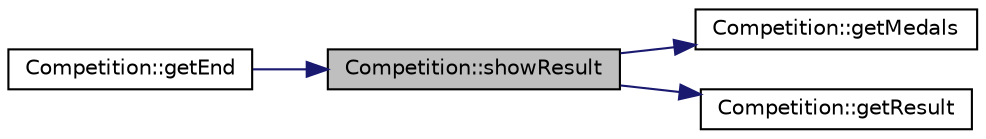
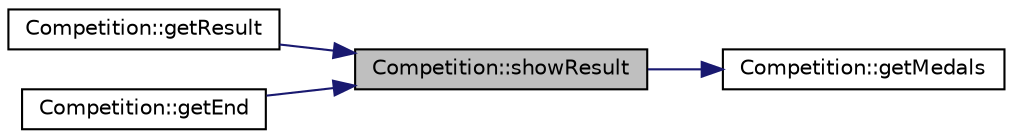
(650, 89) -> (307, 48)
